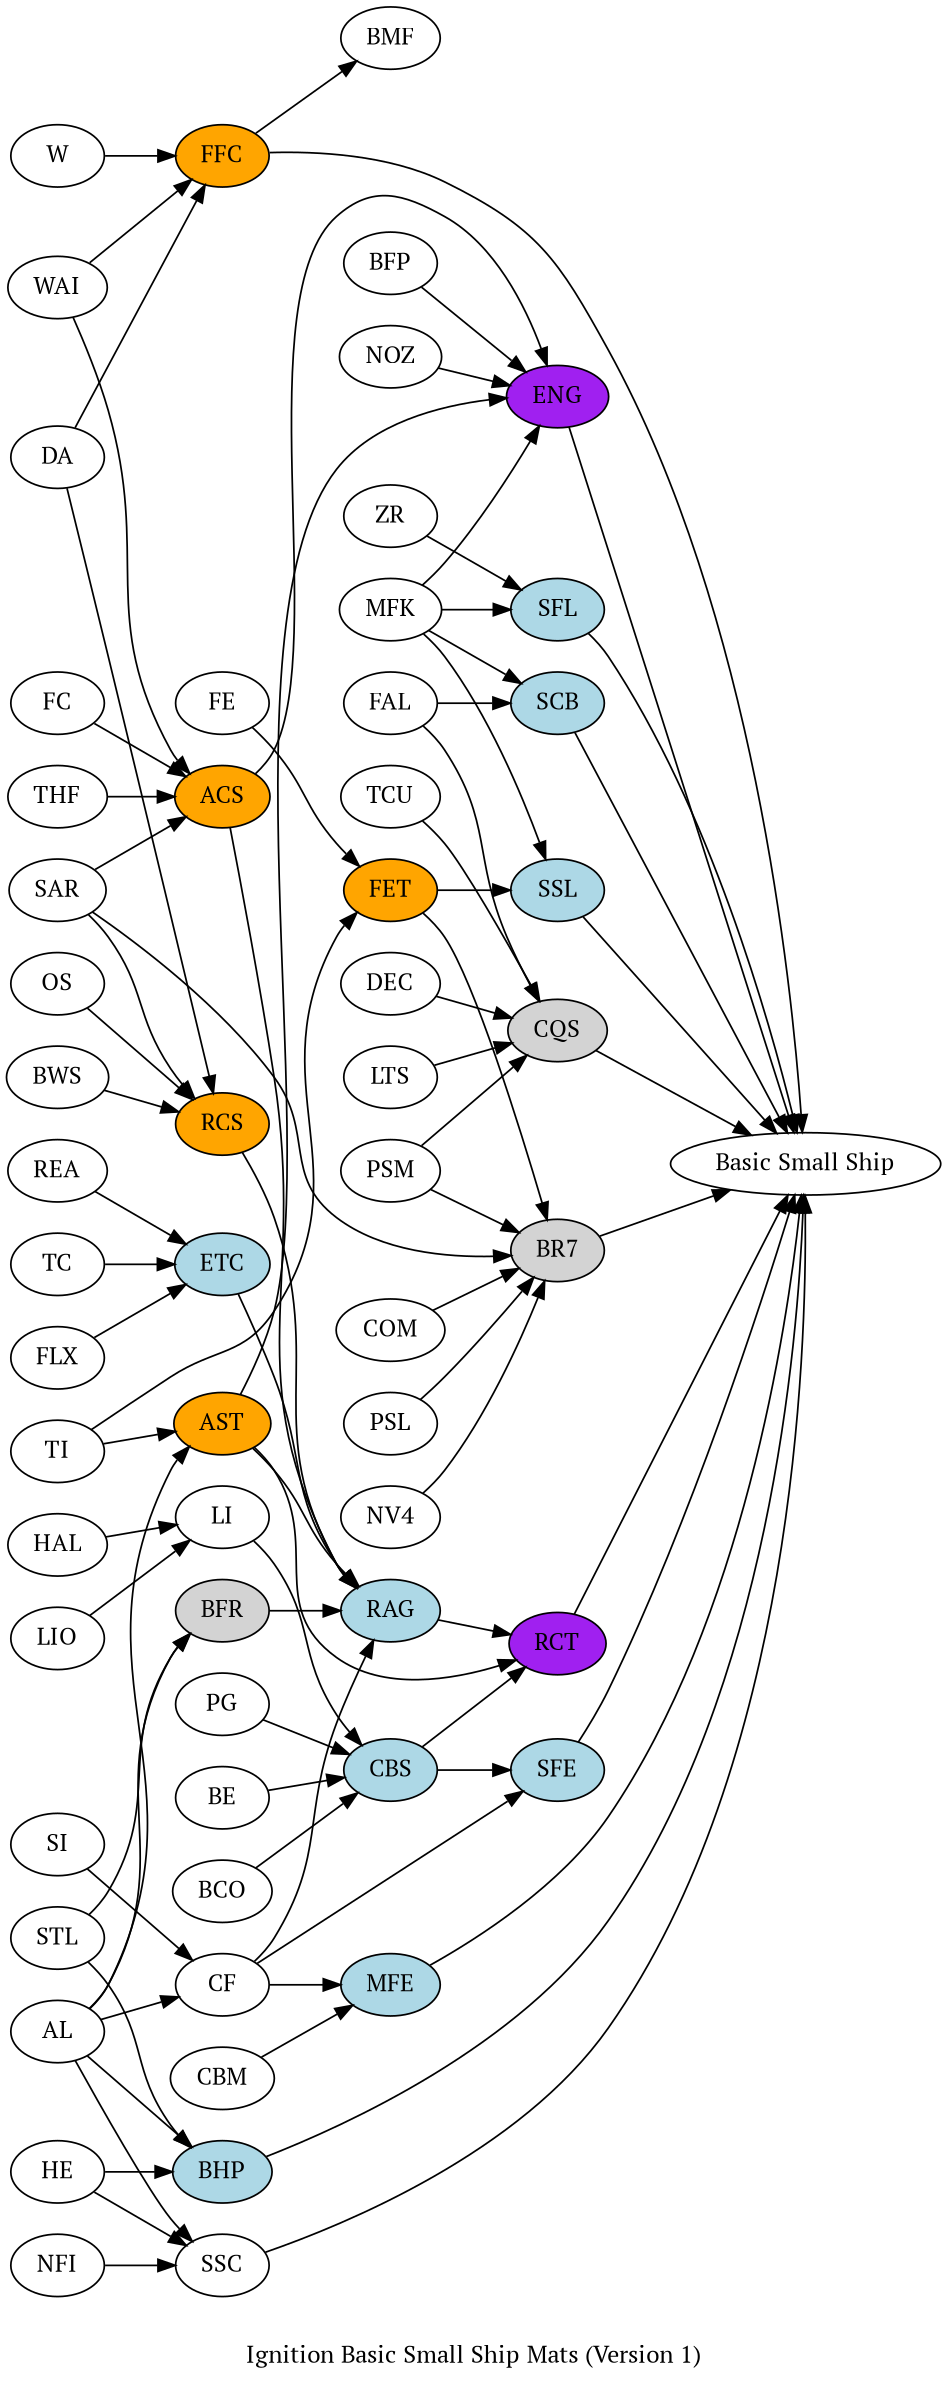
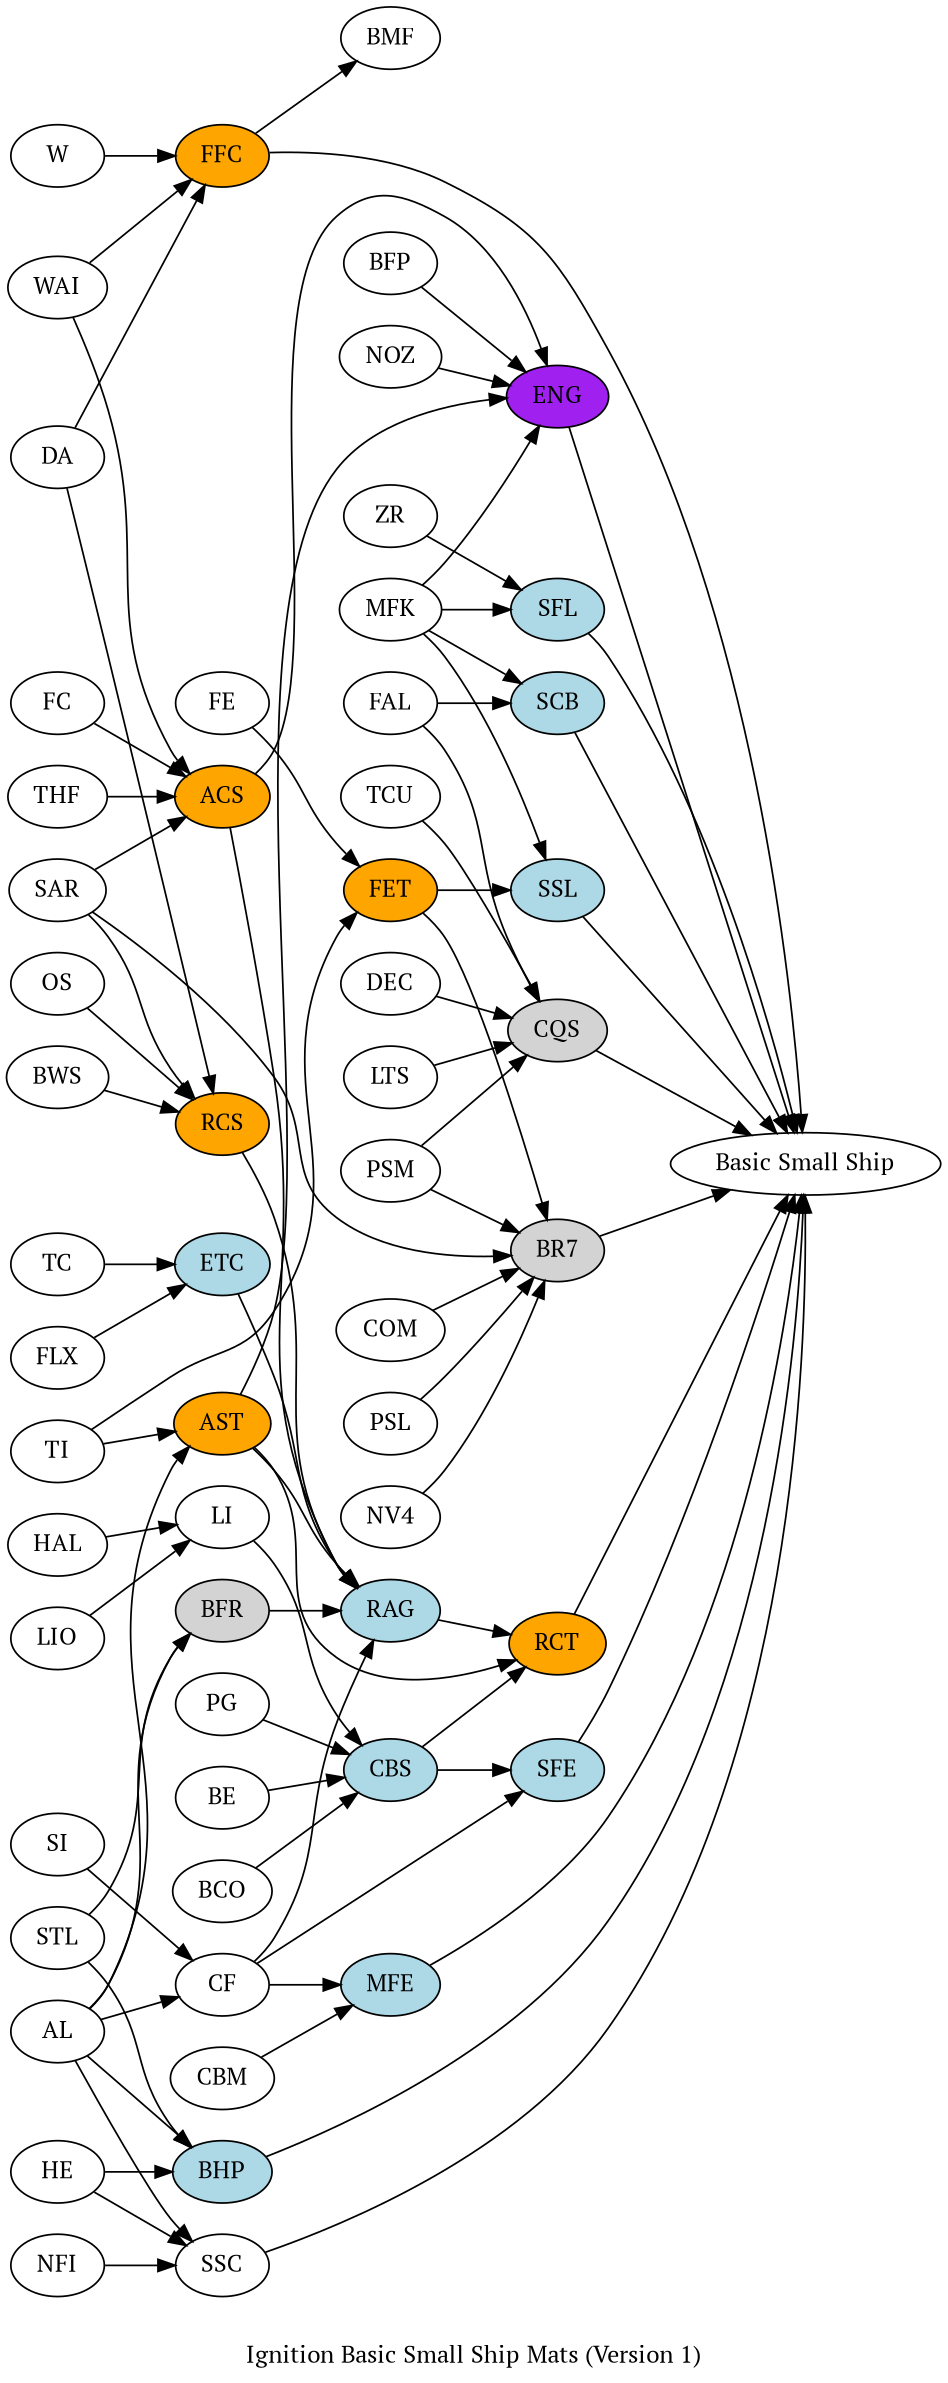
(58, 1171) -> none
(558, 1644) -> (558, 1644)
